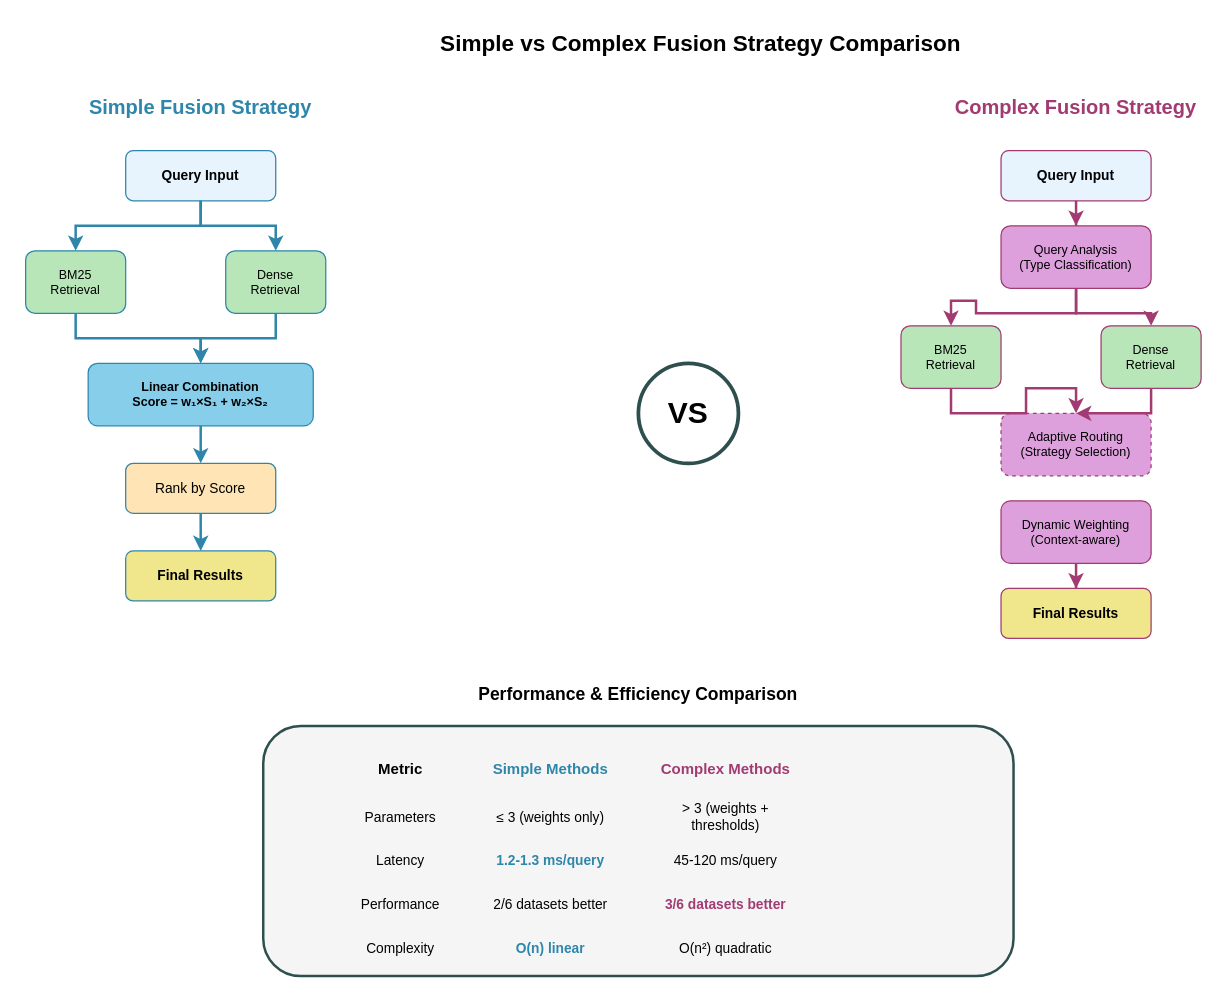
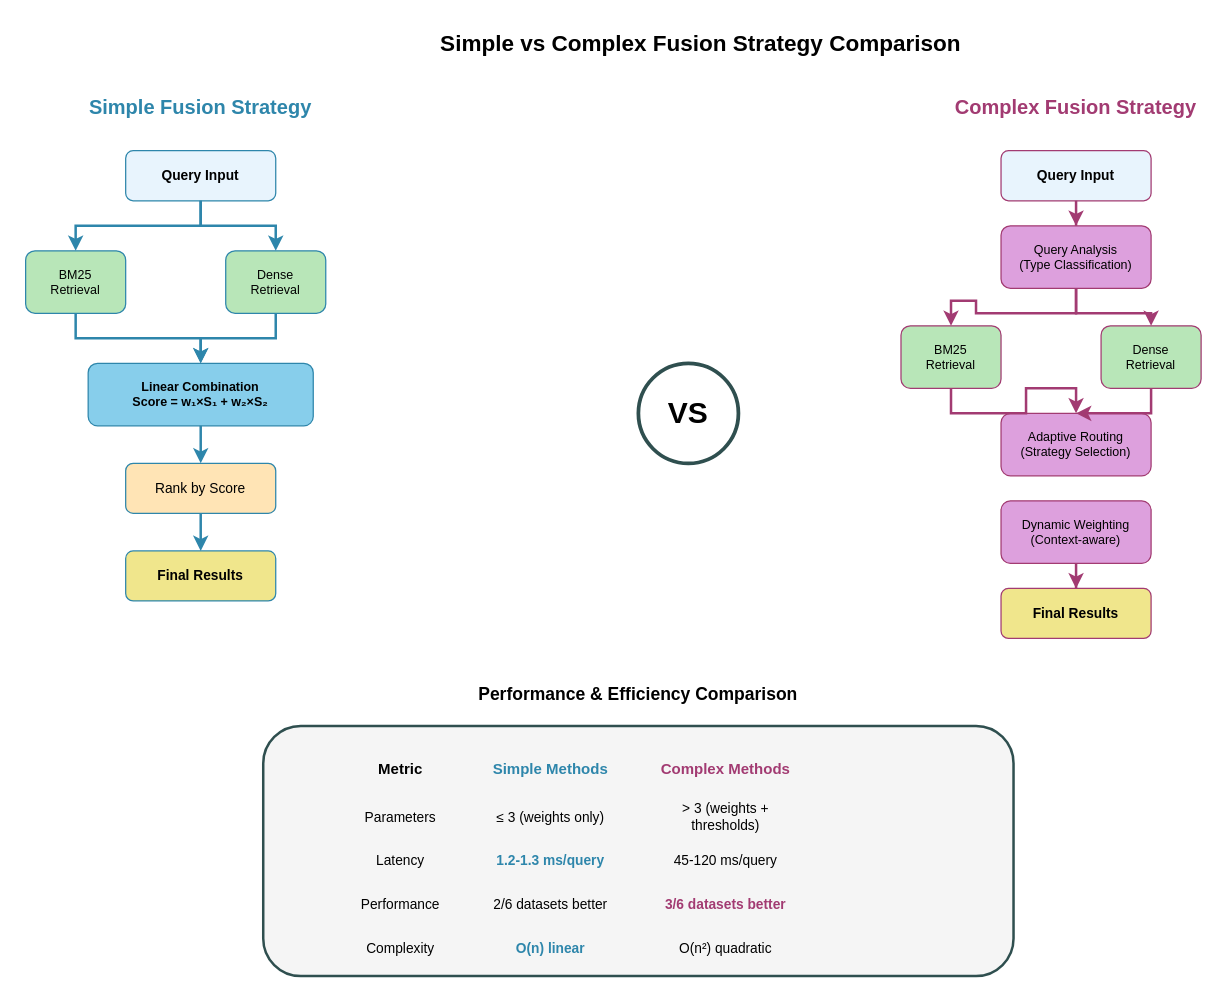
(1076, 444) -> (1076, 444)
